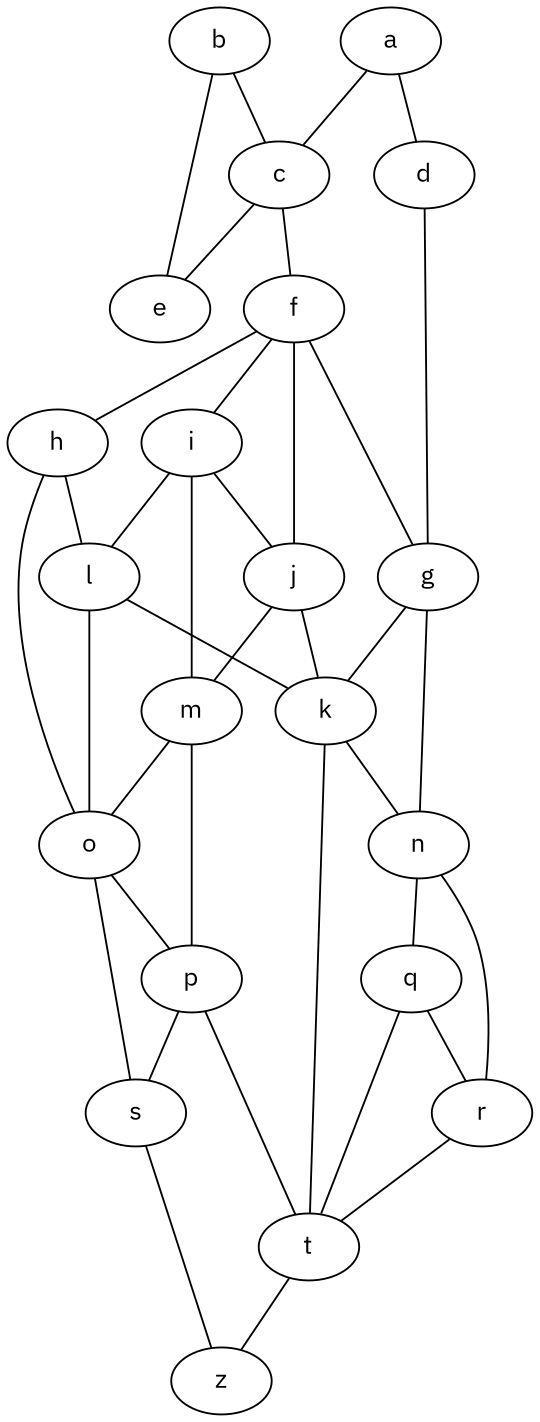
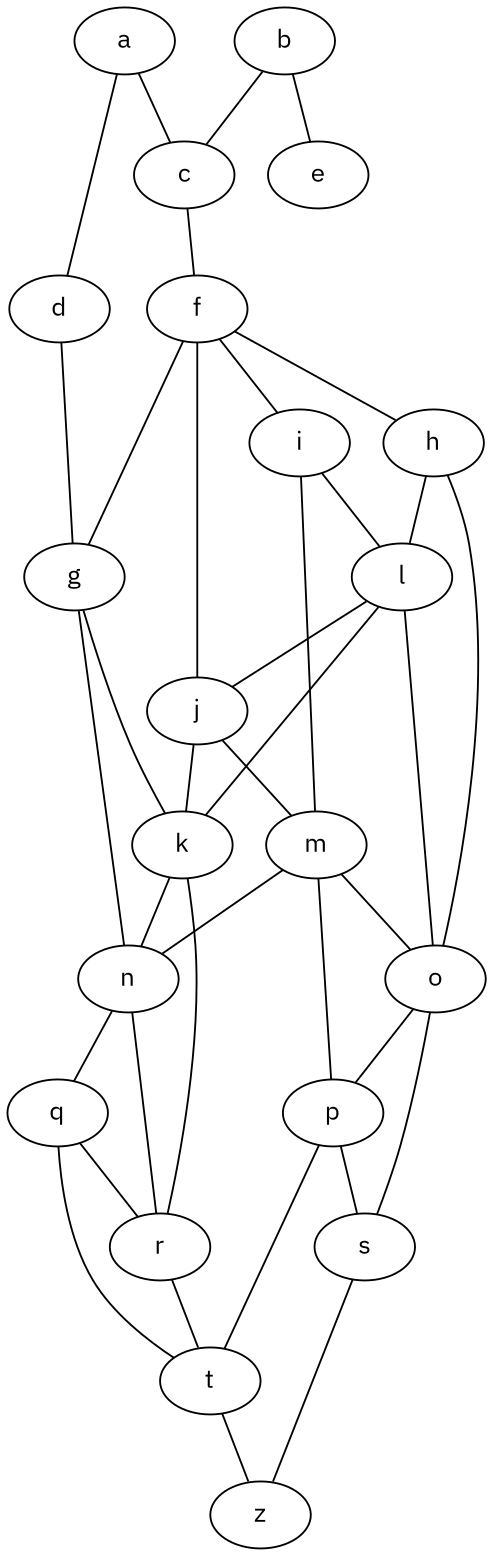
(220, 242) -> none
(243, 510) -> (296, 646)
none -> (223, 912)
(317, 979) -> (194, 1047)
